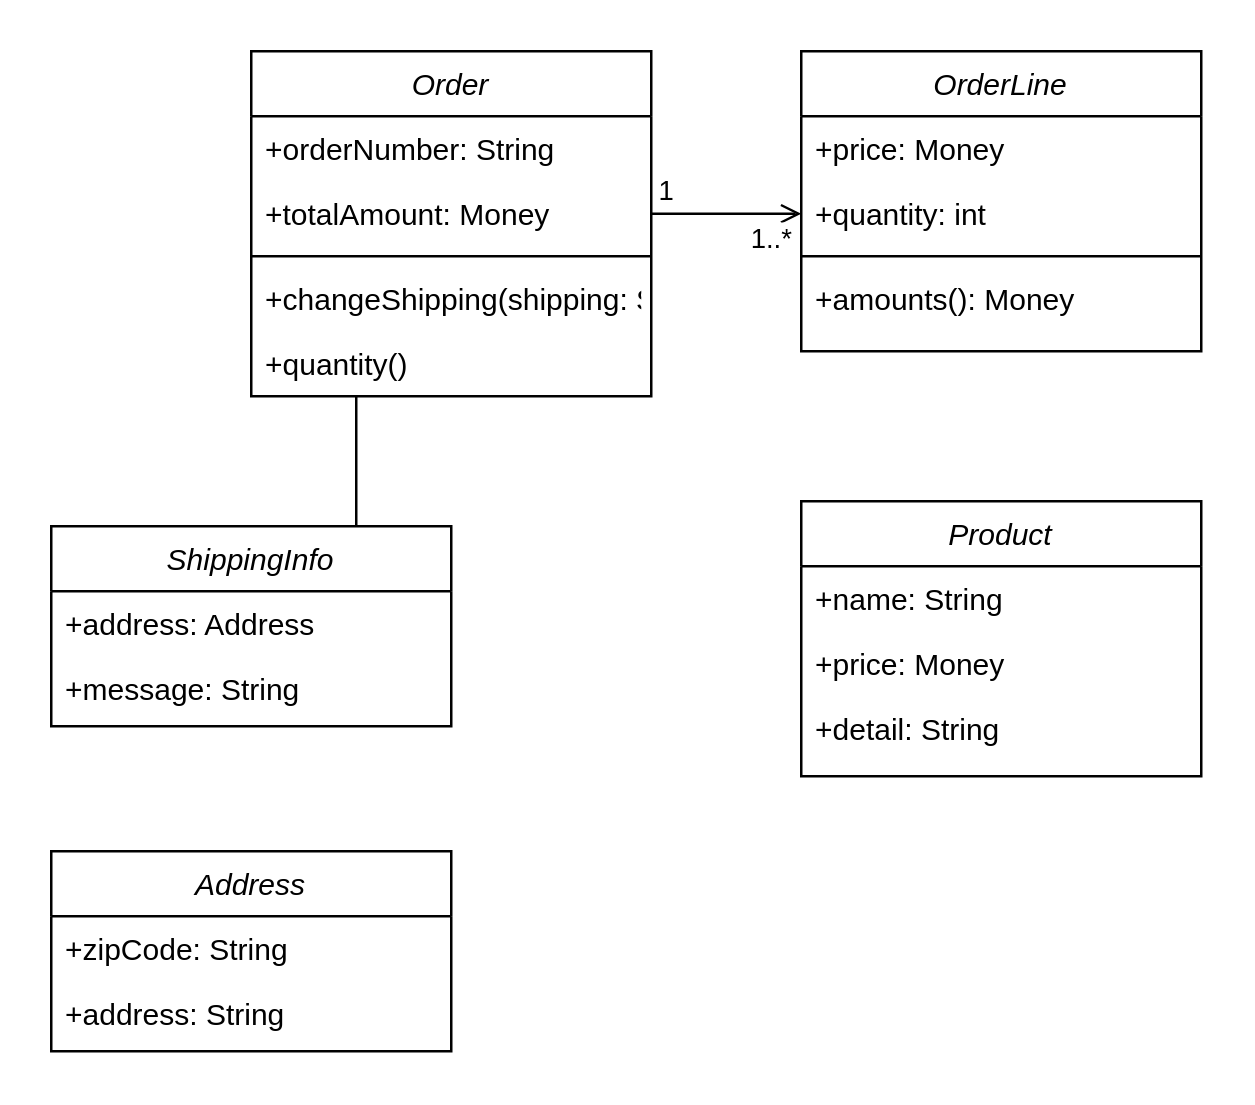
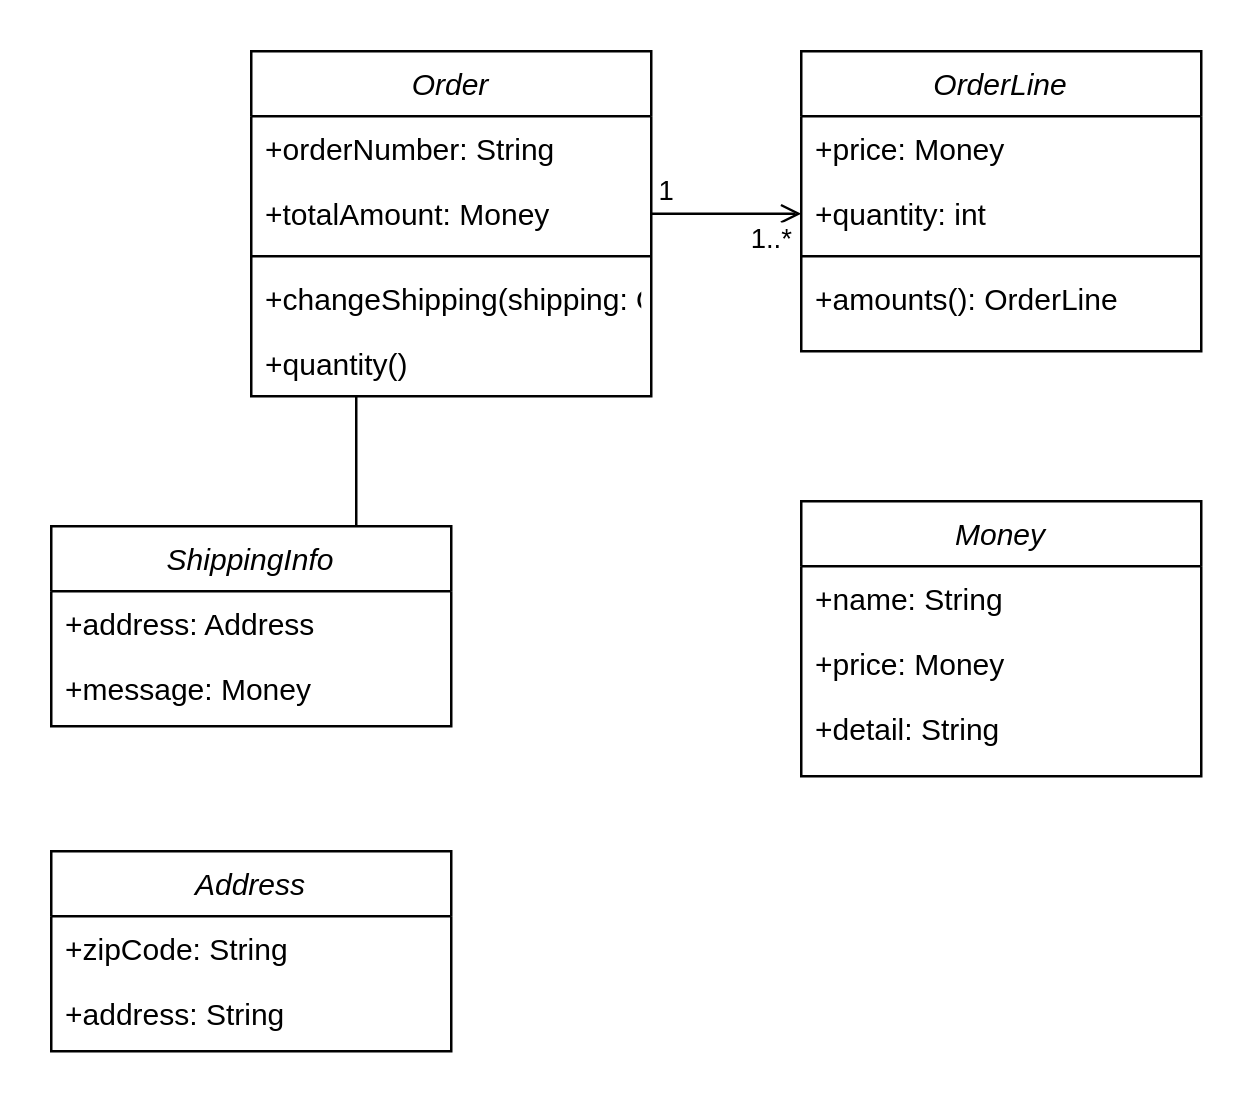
(561, 300) -> (540, 300)
(950, 300) -> (980, 300)
(1000, 535) -> (1000, 535)
(188, 690) -> (183, 690)
